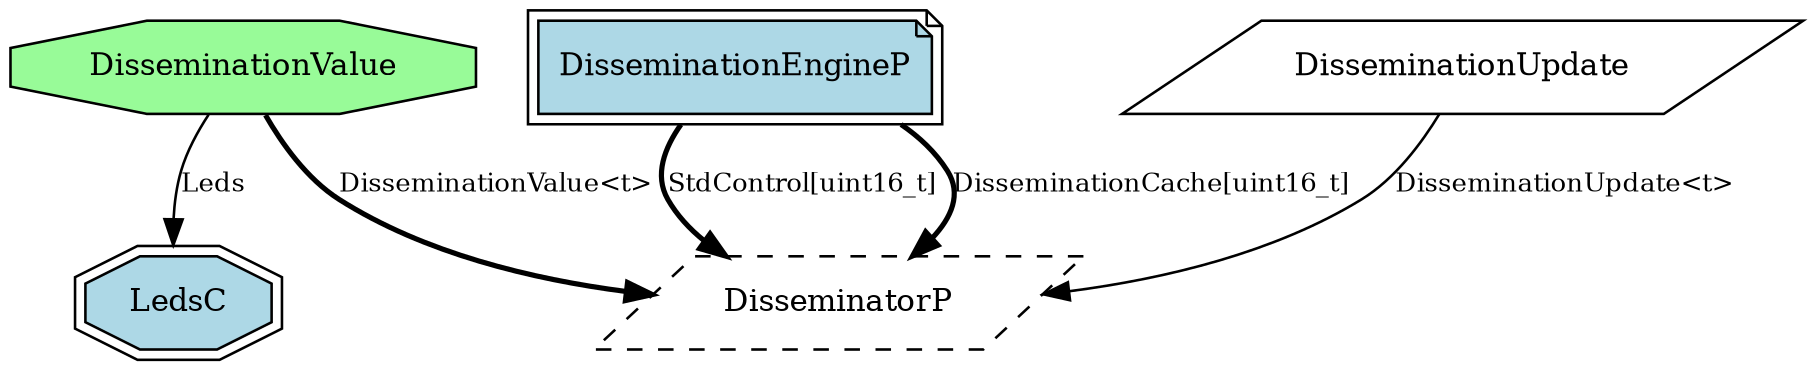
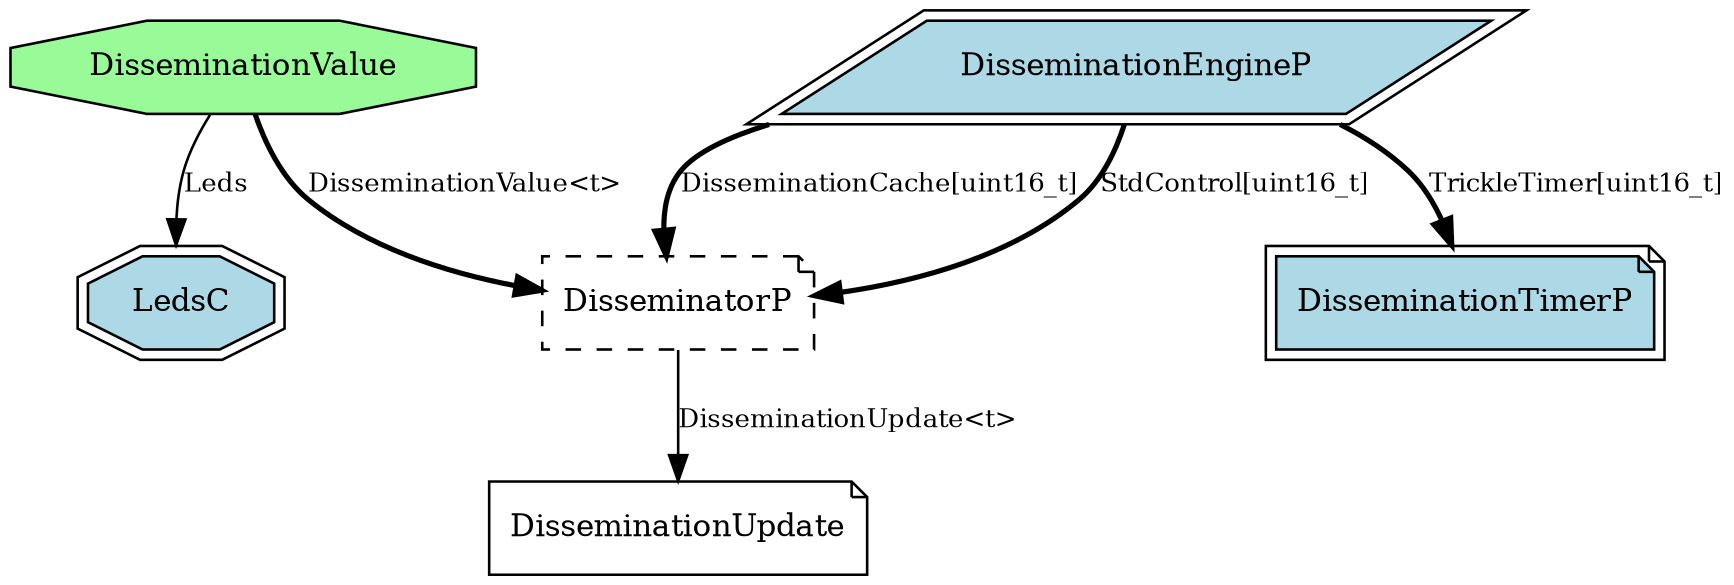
(735, 67) -> (1136, 67)
(1463, 67) -> (678, 528)
(1276, 241) -> (678, 403)
(839, 303) -> (678, 303)
none -> (1465, 303)
